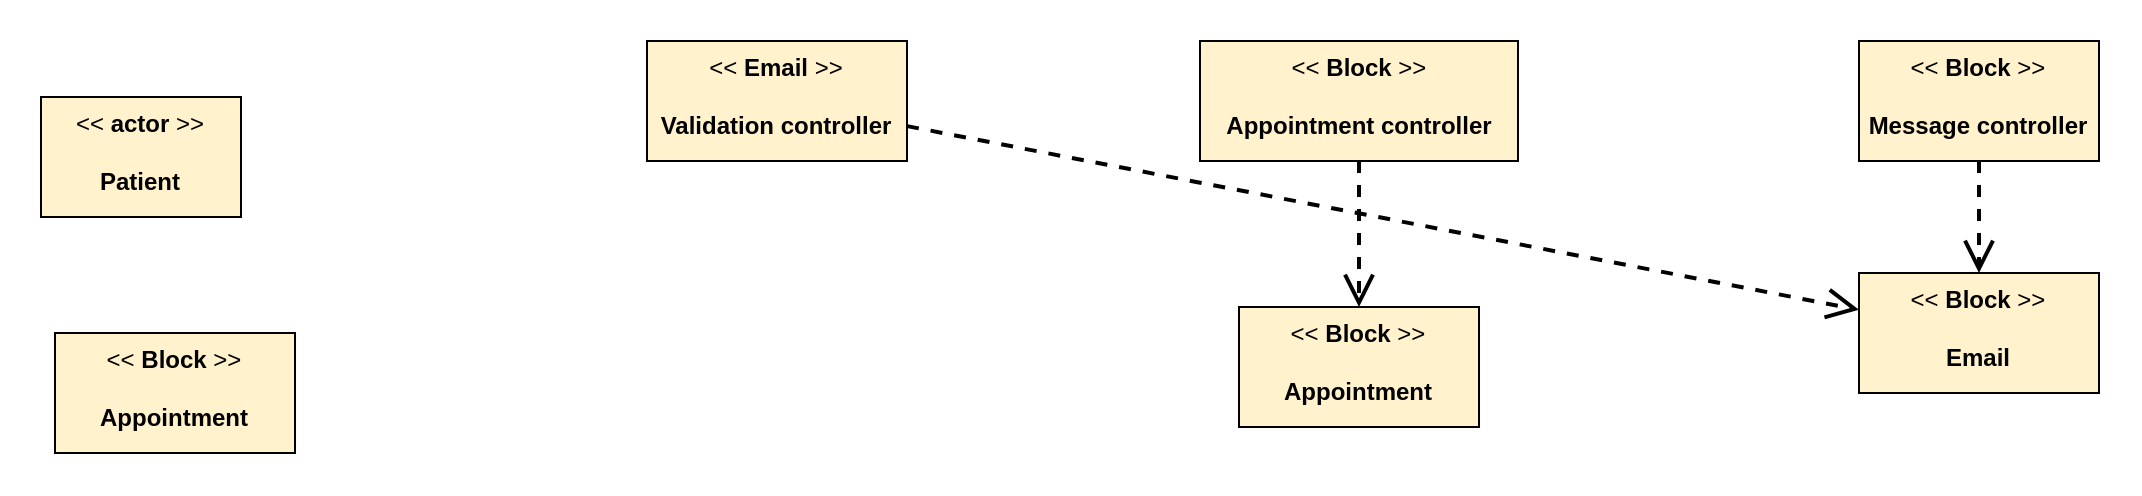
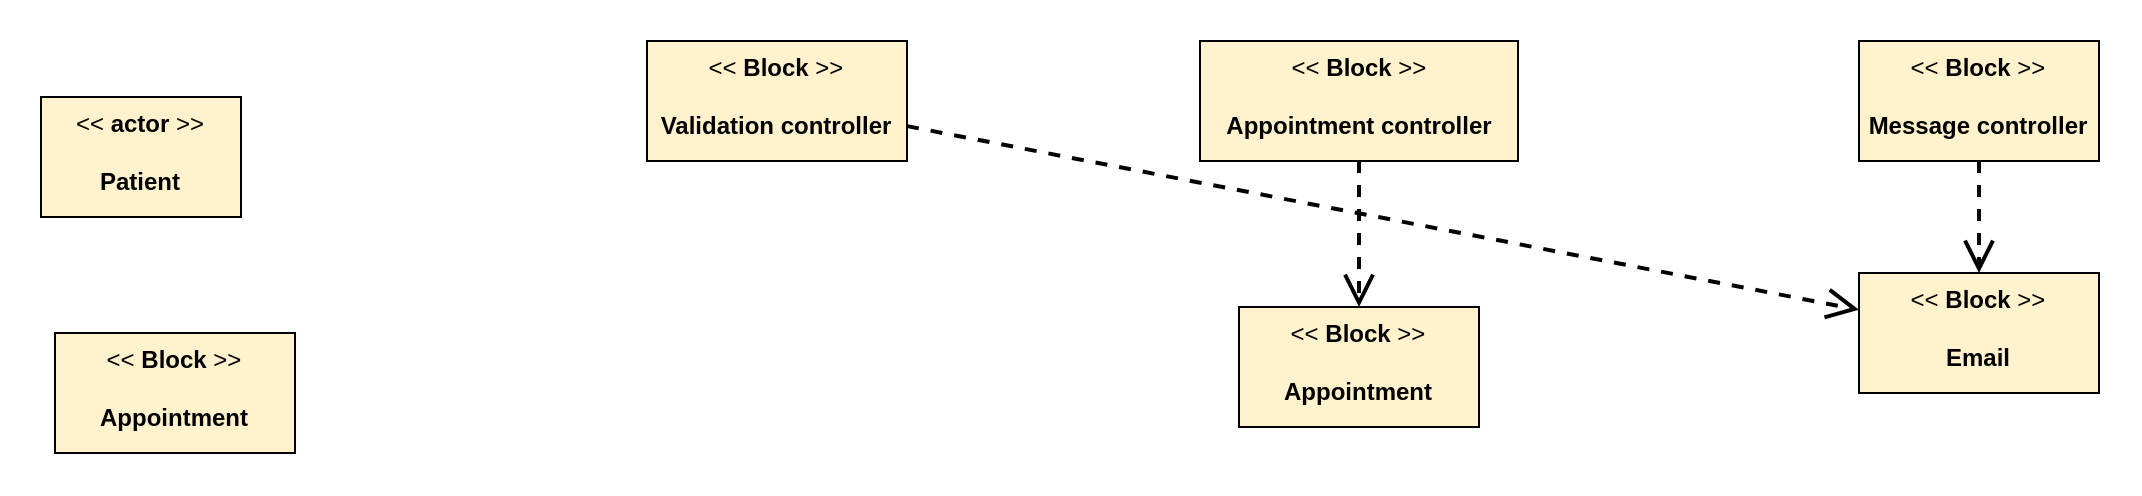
(777, 84) -> (777, 84)
